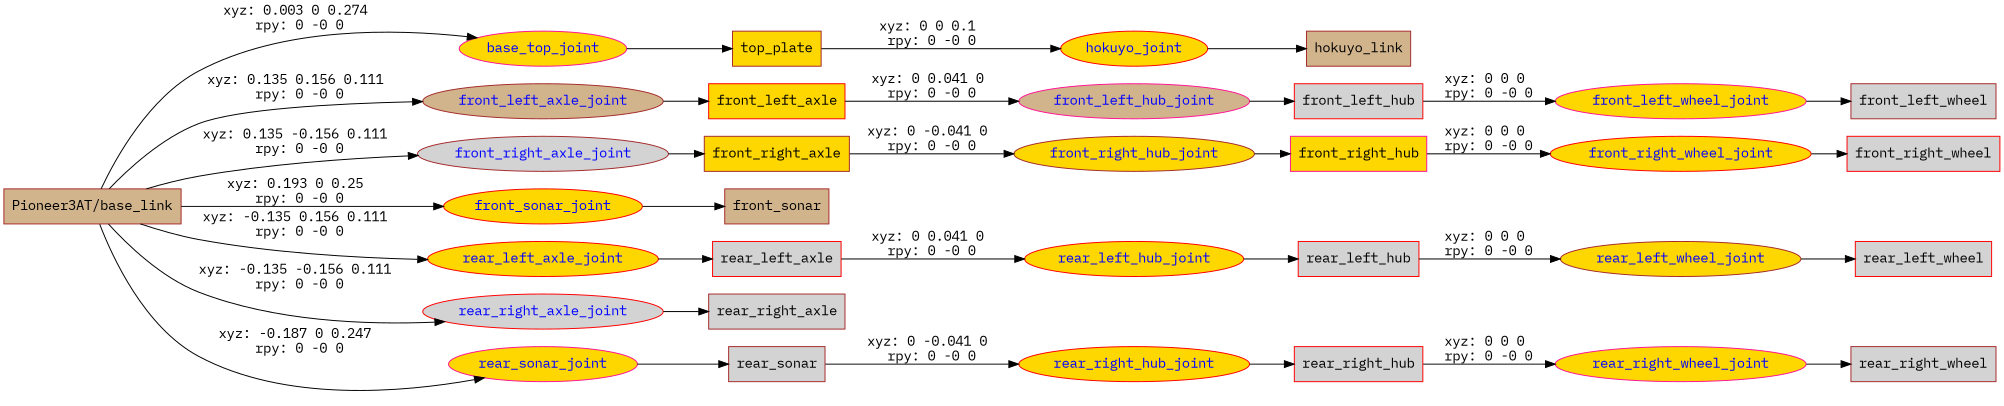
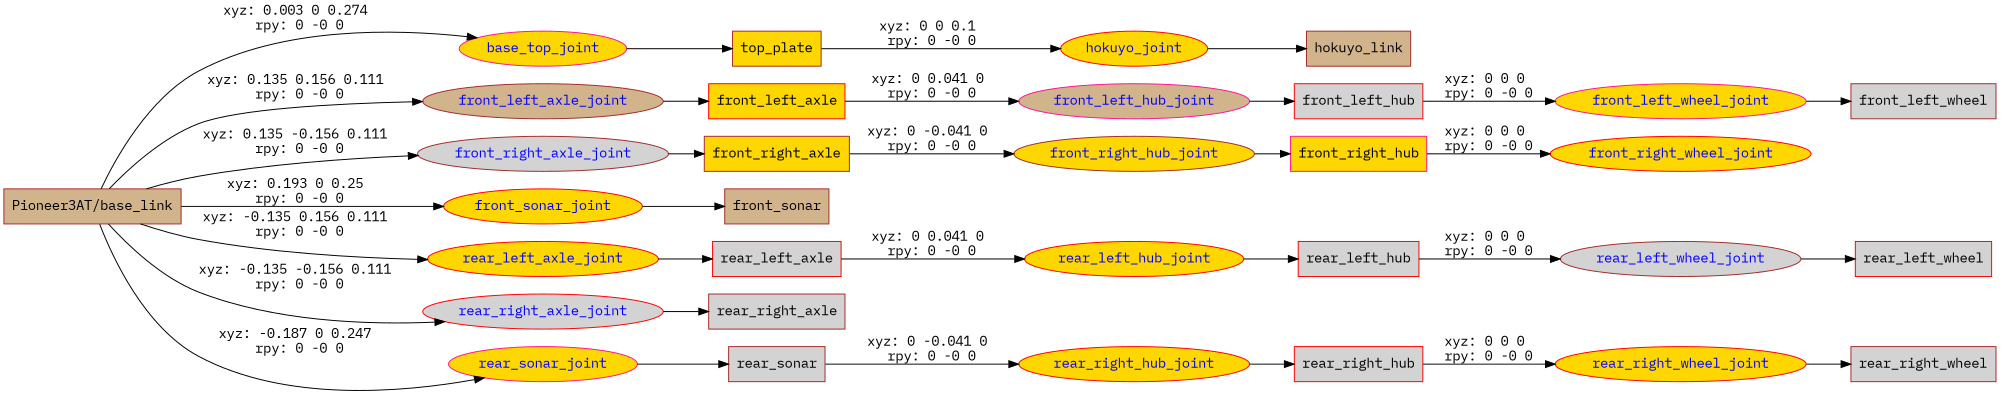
(1923, 154) -> none
(1681, 259) -> (1681, 259)
(1681, 364) -> (1681, 364)
